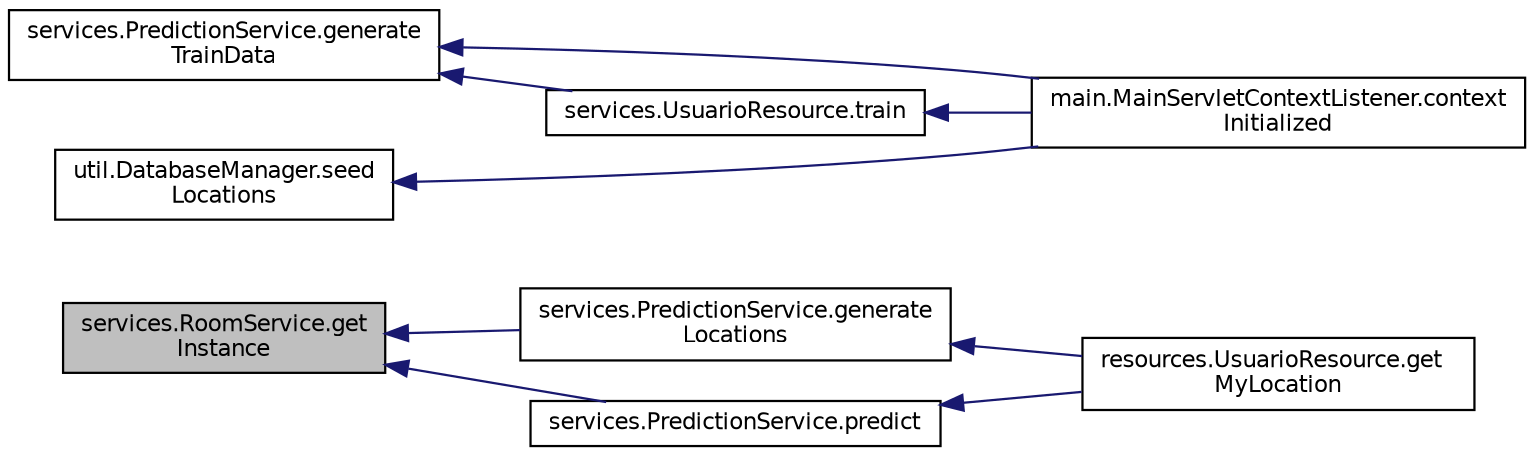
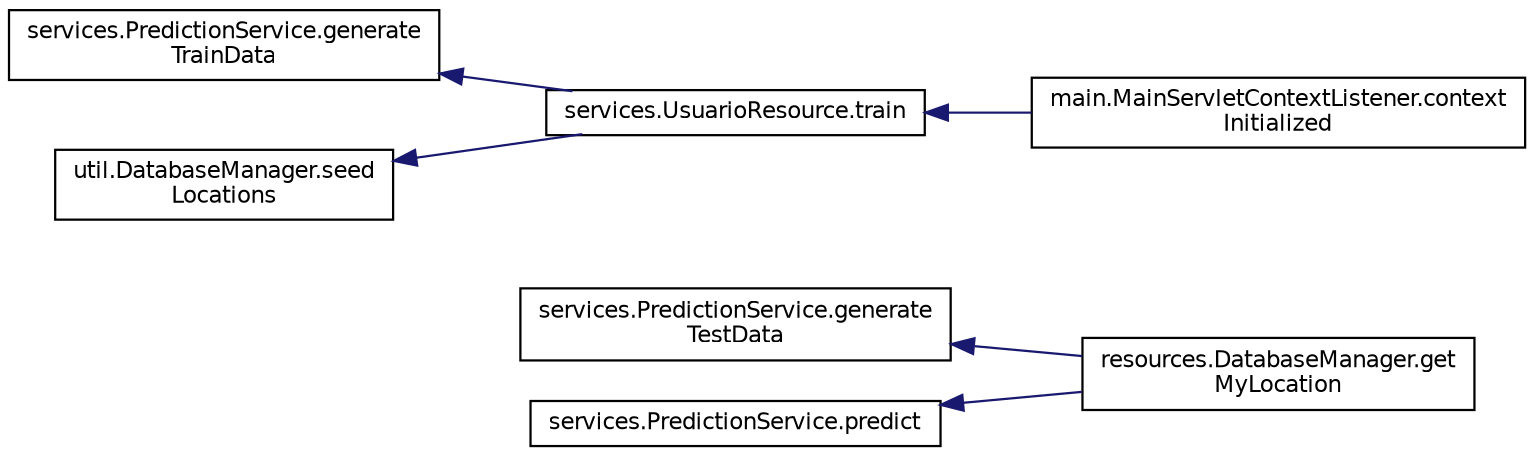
(751, 57) -> none
(728, 170) -> (499, 146)
(736, 324) -> (736, 324)
(224, 338) -> none
(1278, 374) -> (1278, 374)
